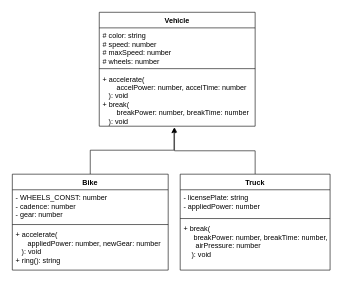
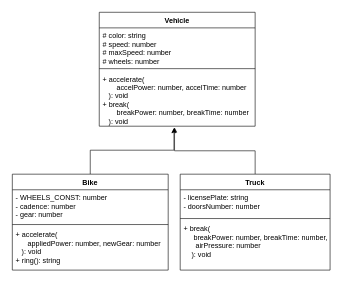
(221, 198) -> (221, 198)
